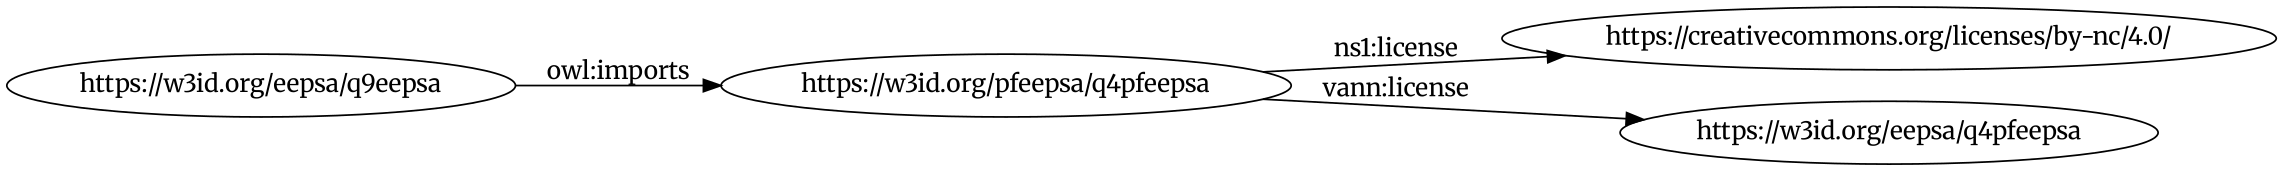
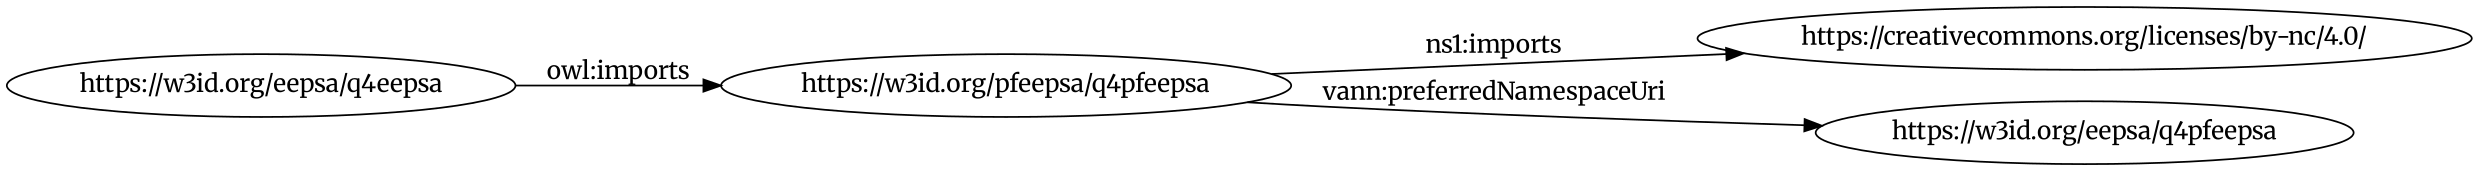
(1397, 50) -> (1494, 46)
(261, 86) -> (261, 86)
(1397, 90) -> (1494, 93)
